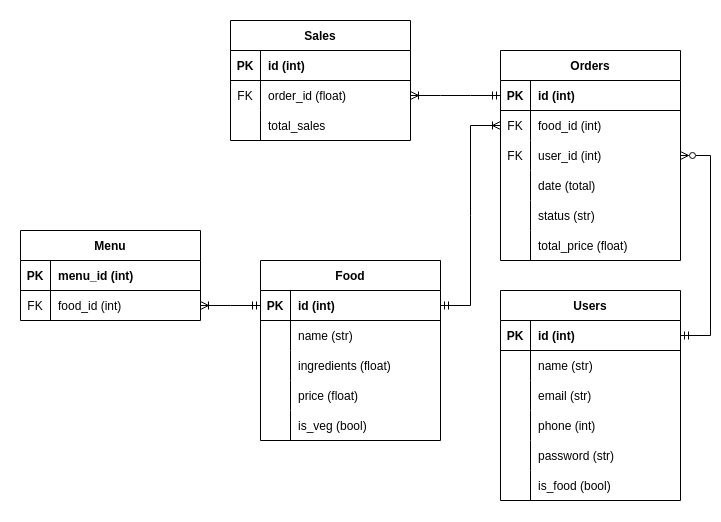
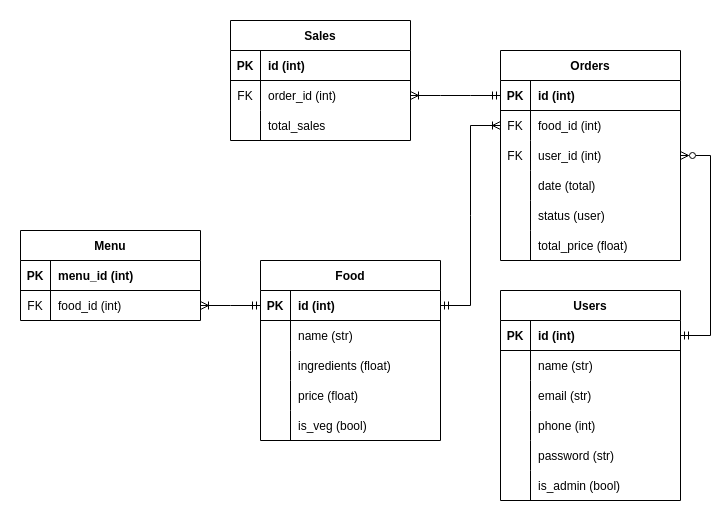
(317, 96) -> (310, 96)
(577, 216) -> (580, 216)
(580, 486) -> (582, 486)
